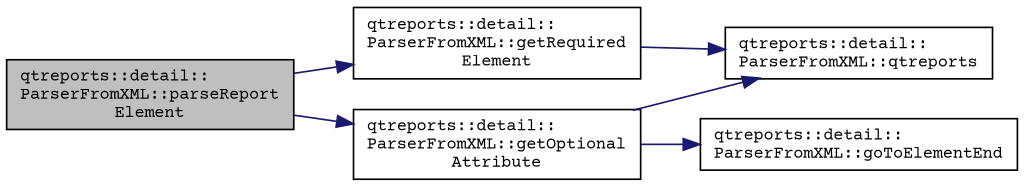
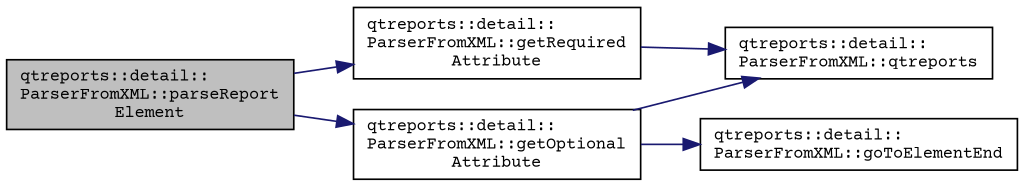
(497, 43) -> (497, 43)
